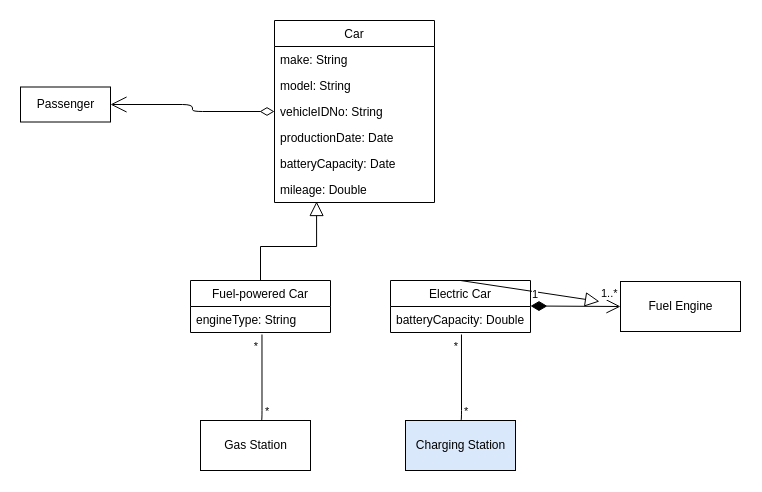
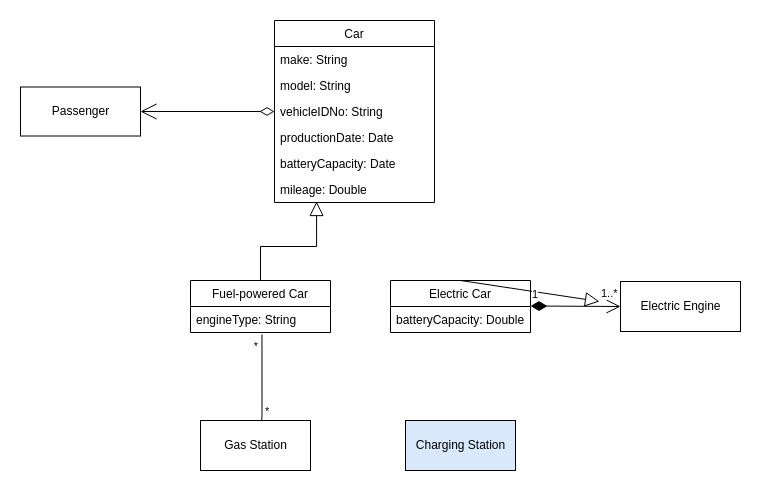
(66, 105) -> (81, 112)
(681, 307) -> (681, 307)
(461, 379) -> none
